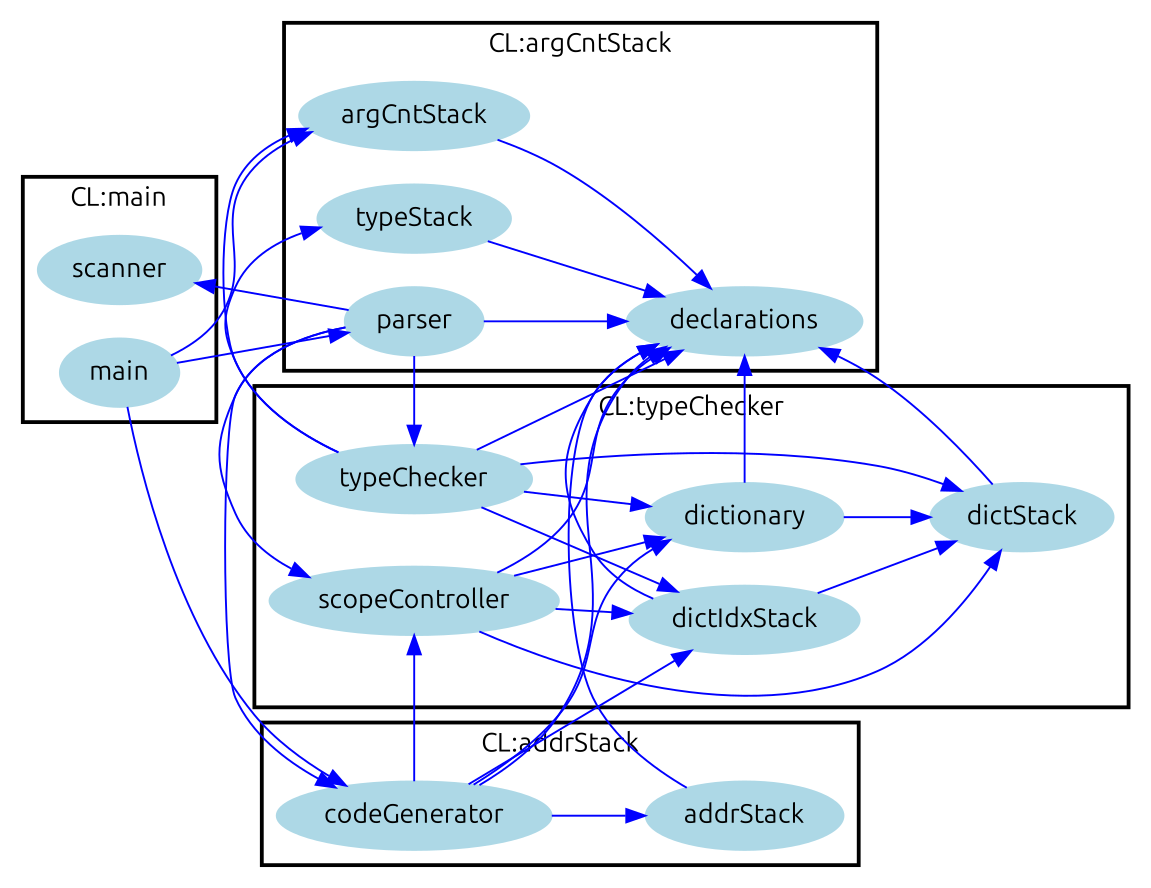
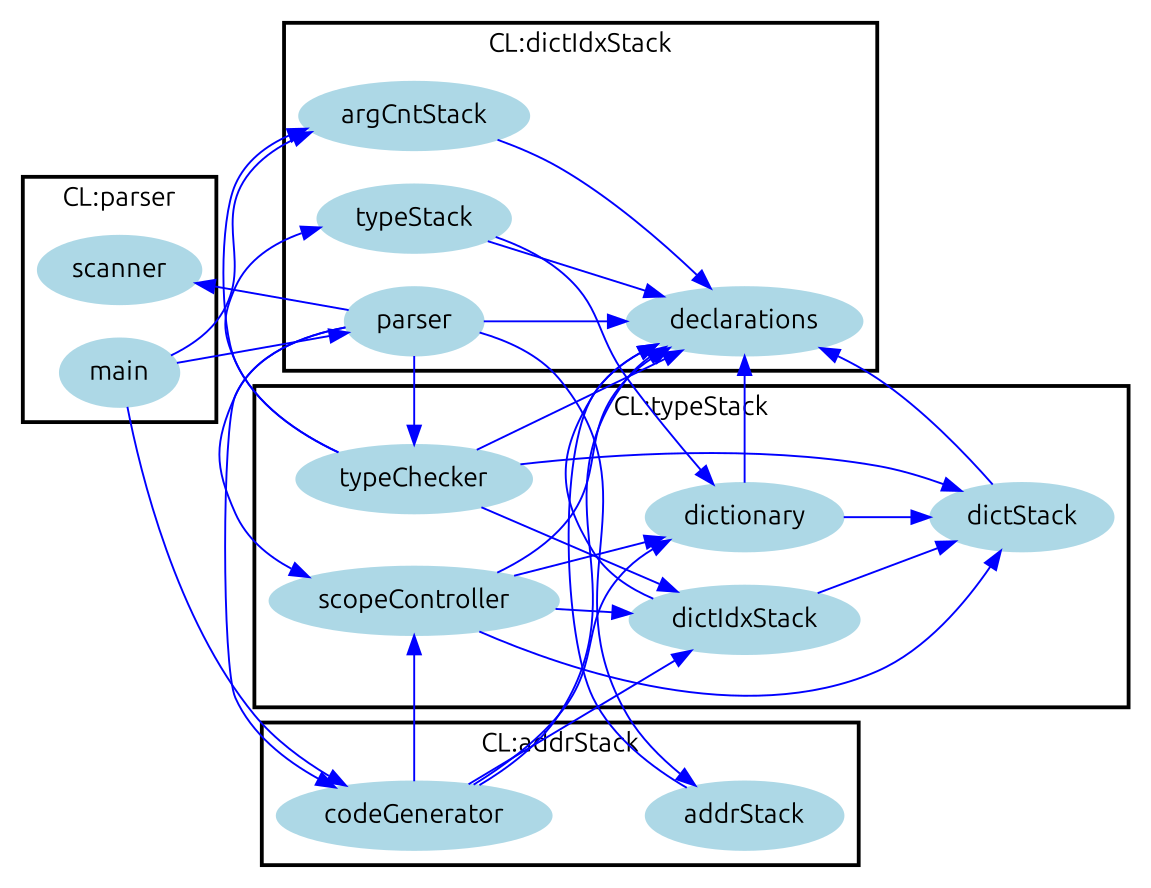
(581, 45) -> (581, 45)
(120, 199) -> (120, 199)
(691, 408) -> (691, 408)
(556, 495) -> (607, 342)
(589, 816) -> (601, 537)
